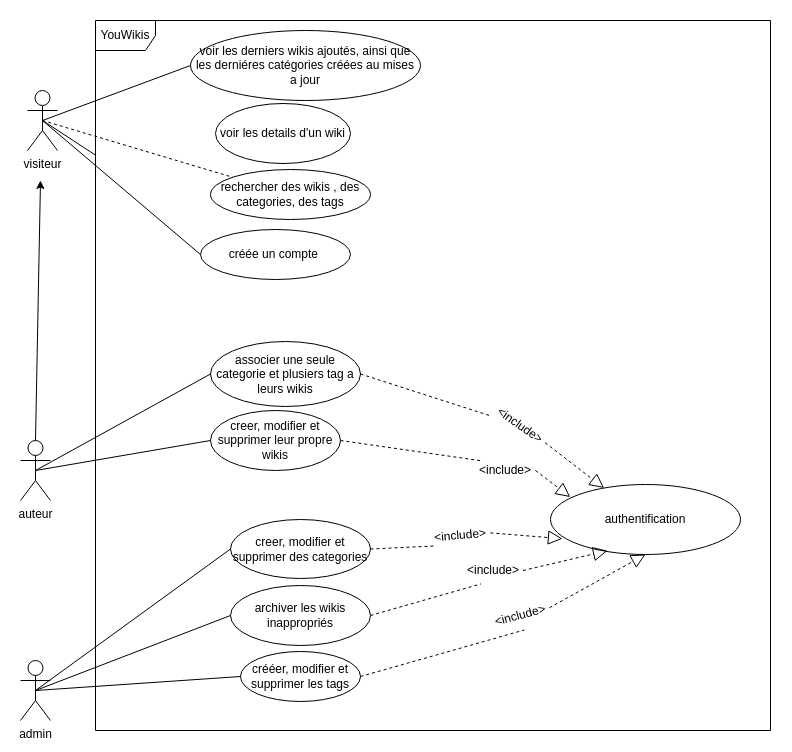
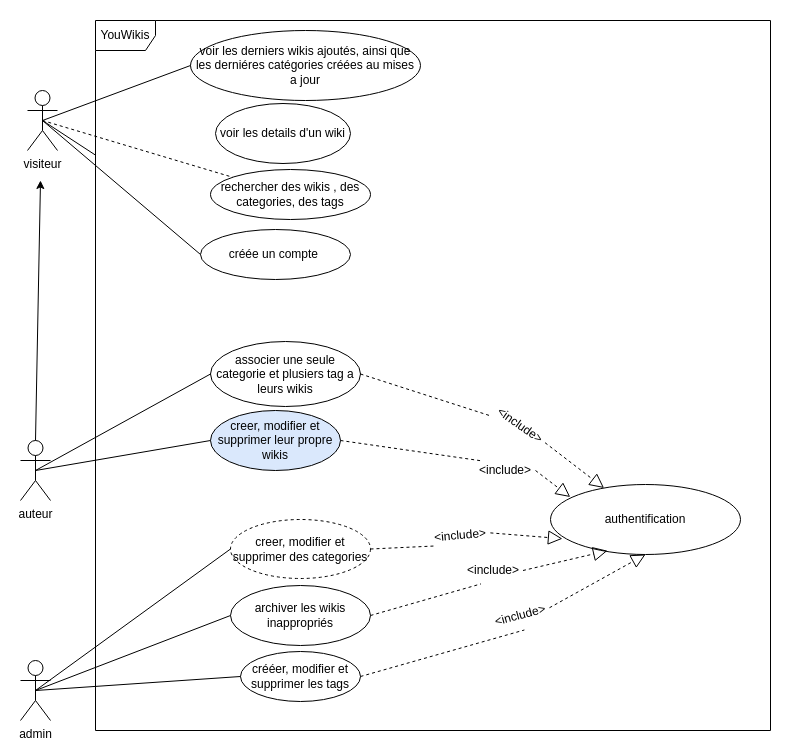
(276, 441) -> (276, 441)
(301, 549) -> (301, 549)
